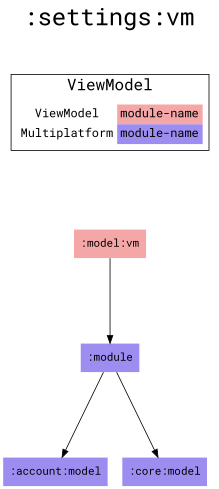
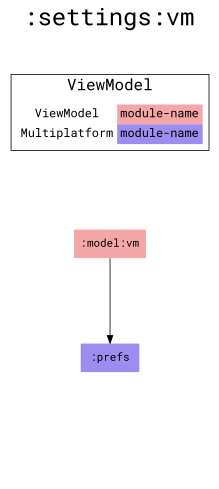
(110, 358) -> (110, 358)
(55, 472) -> none
(165, 472) -> none
